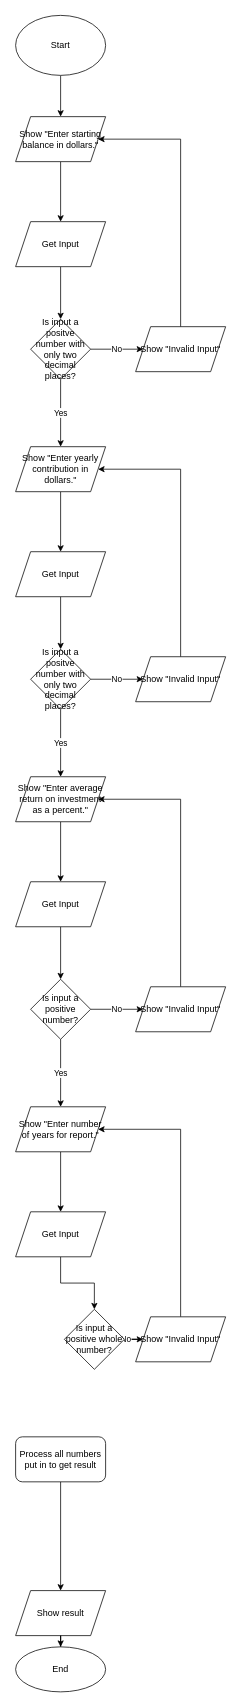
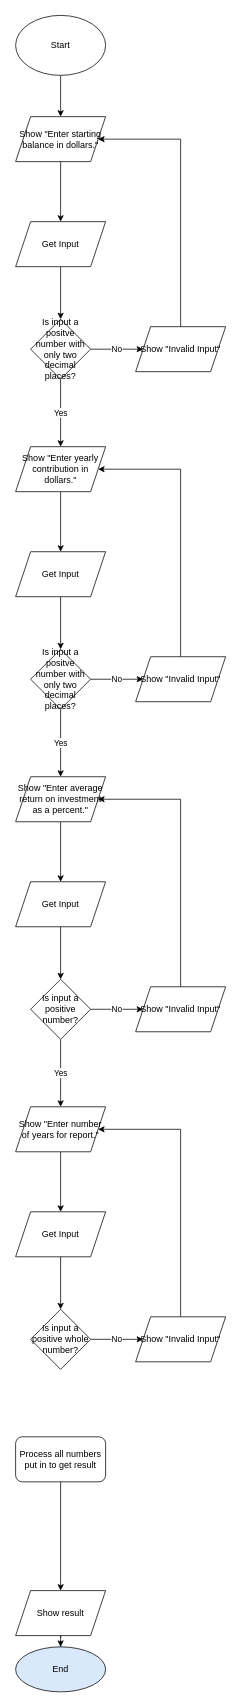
(94, 1339) -> (60, 1339)
(60, 1638) -> (60, 1638)
(60, 1669) -> (60, 1669)
